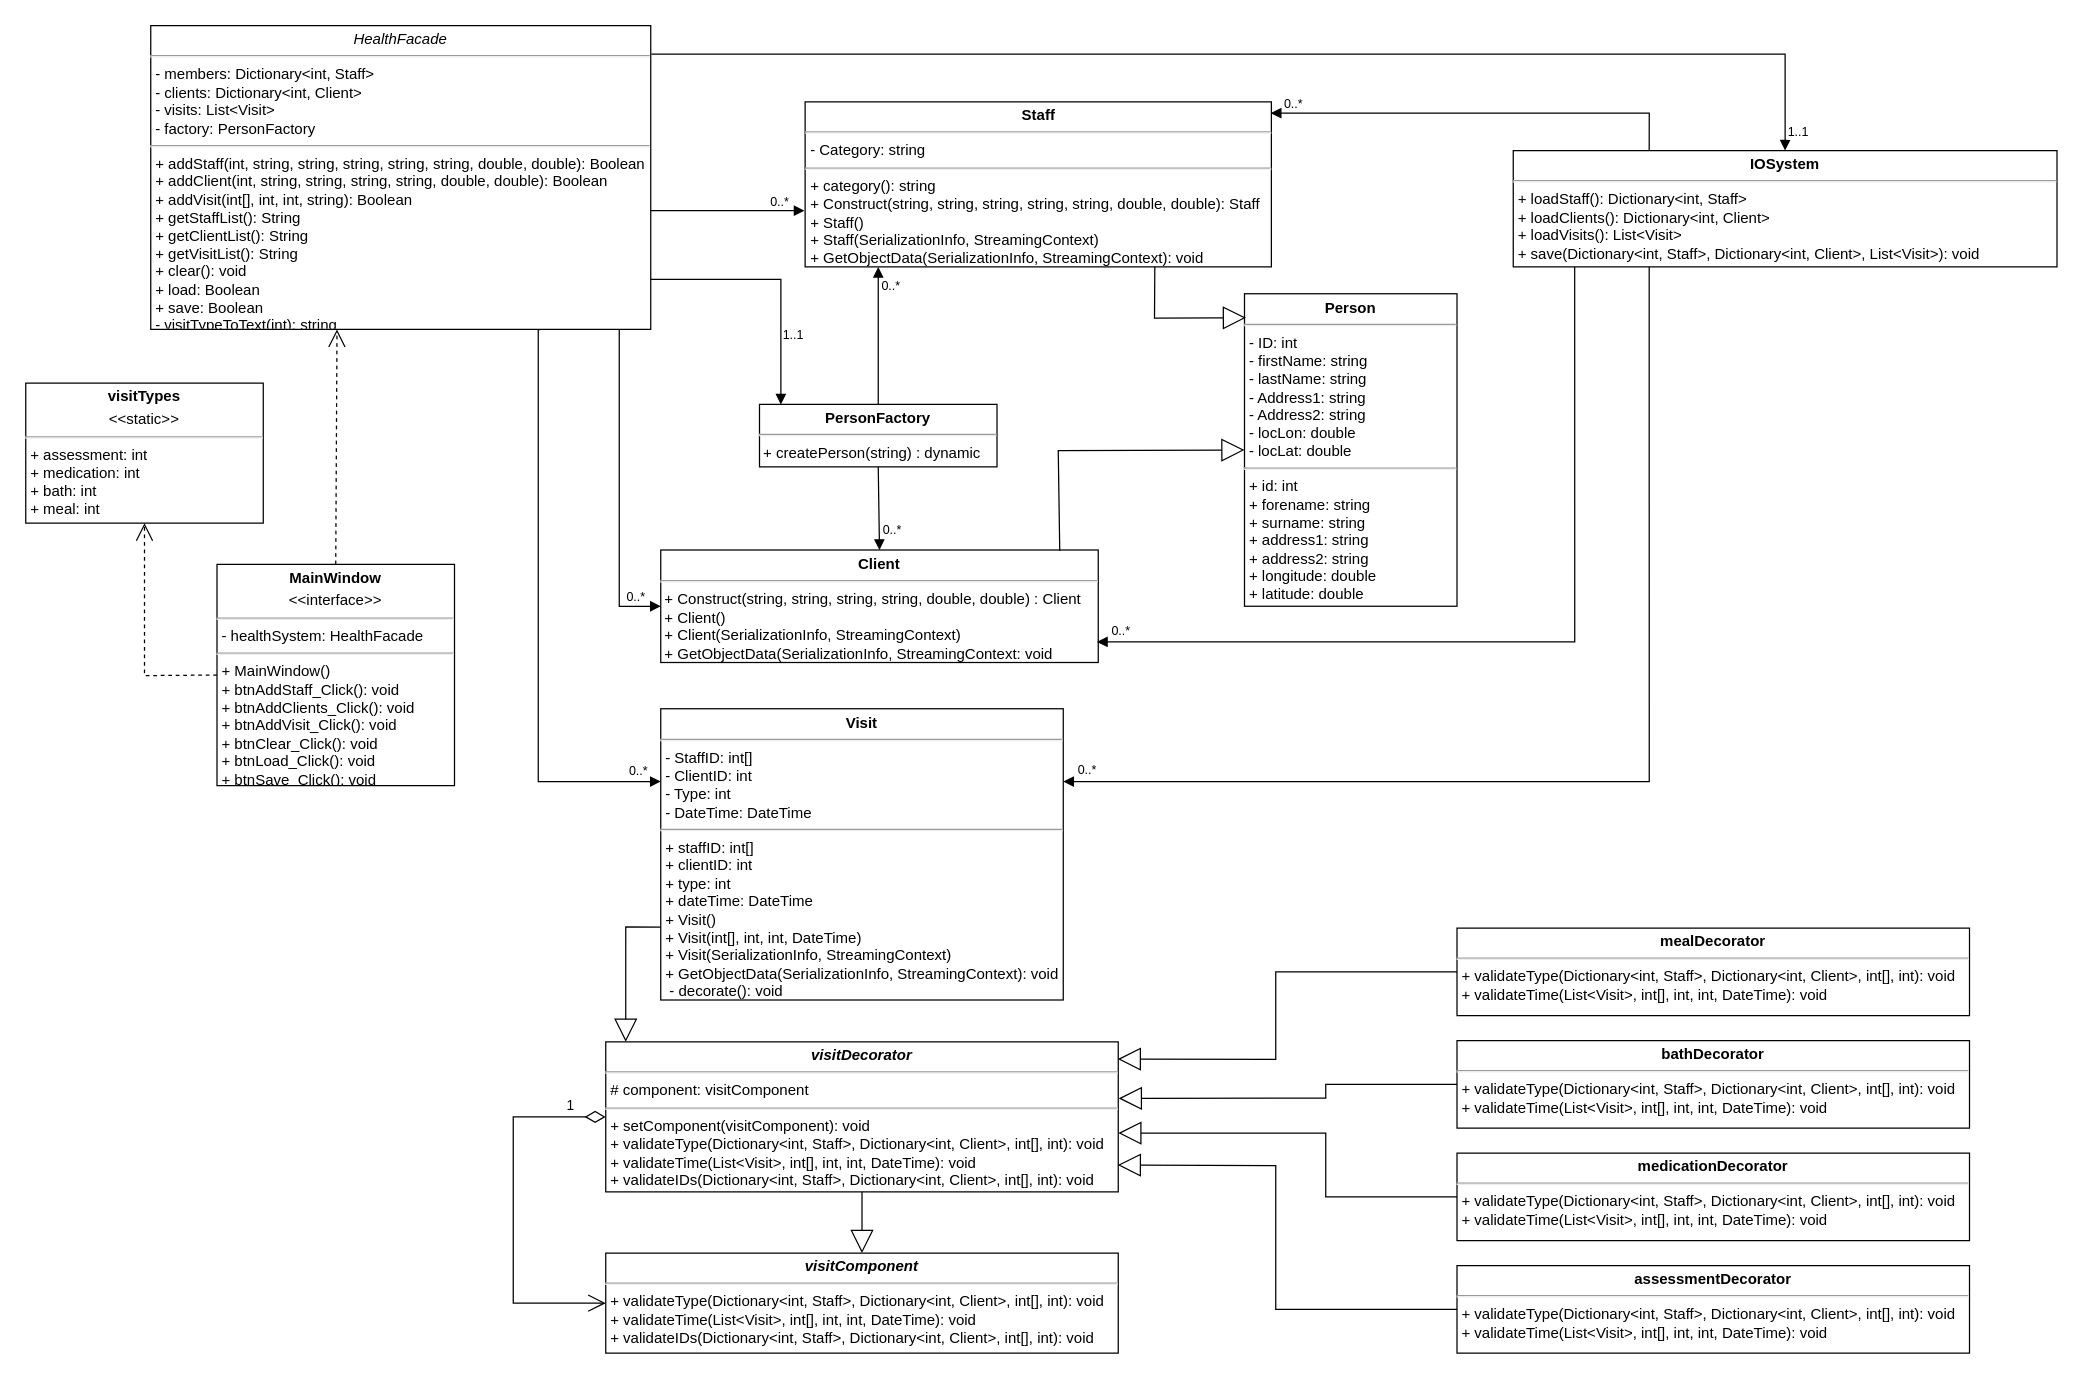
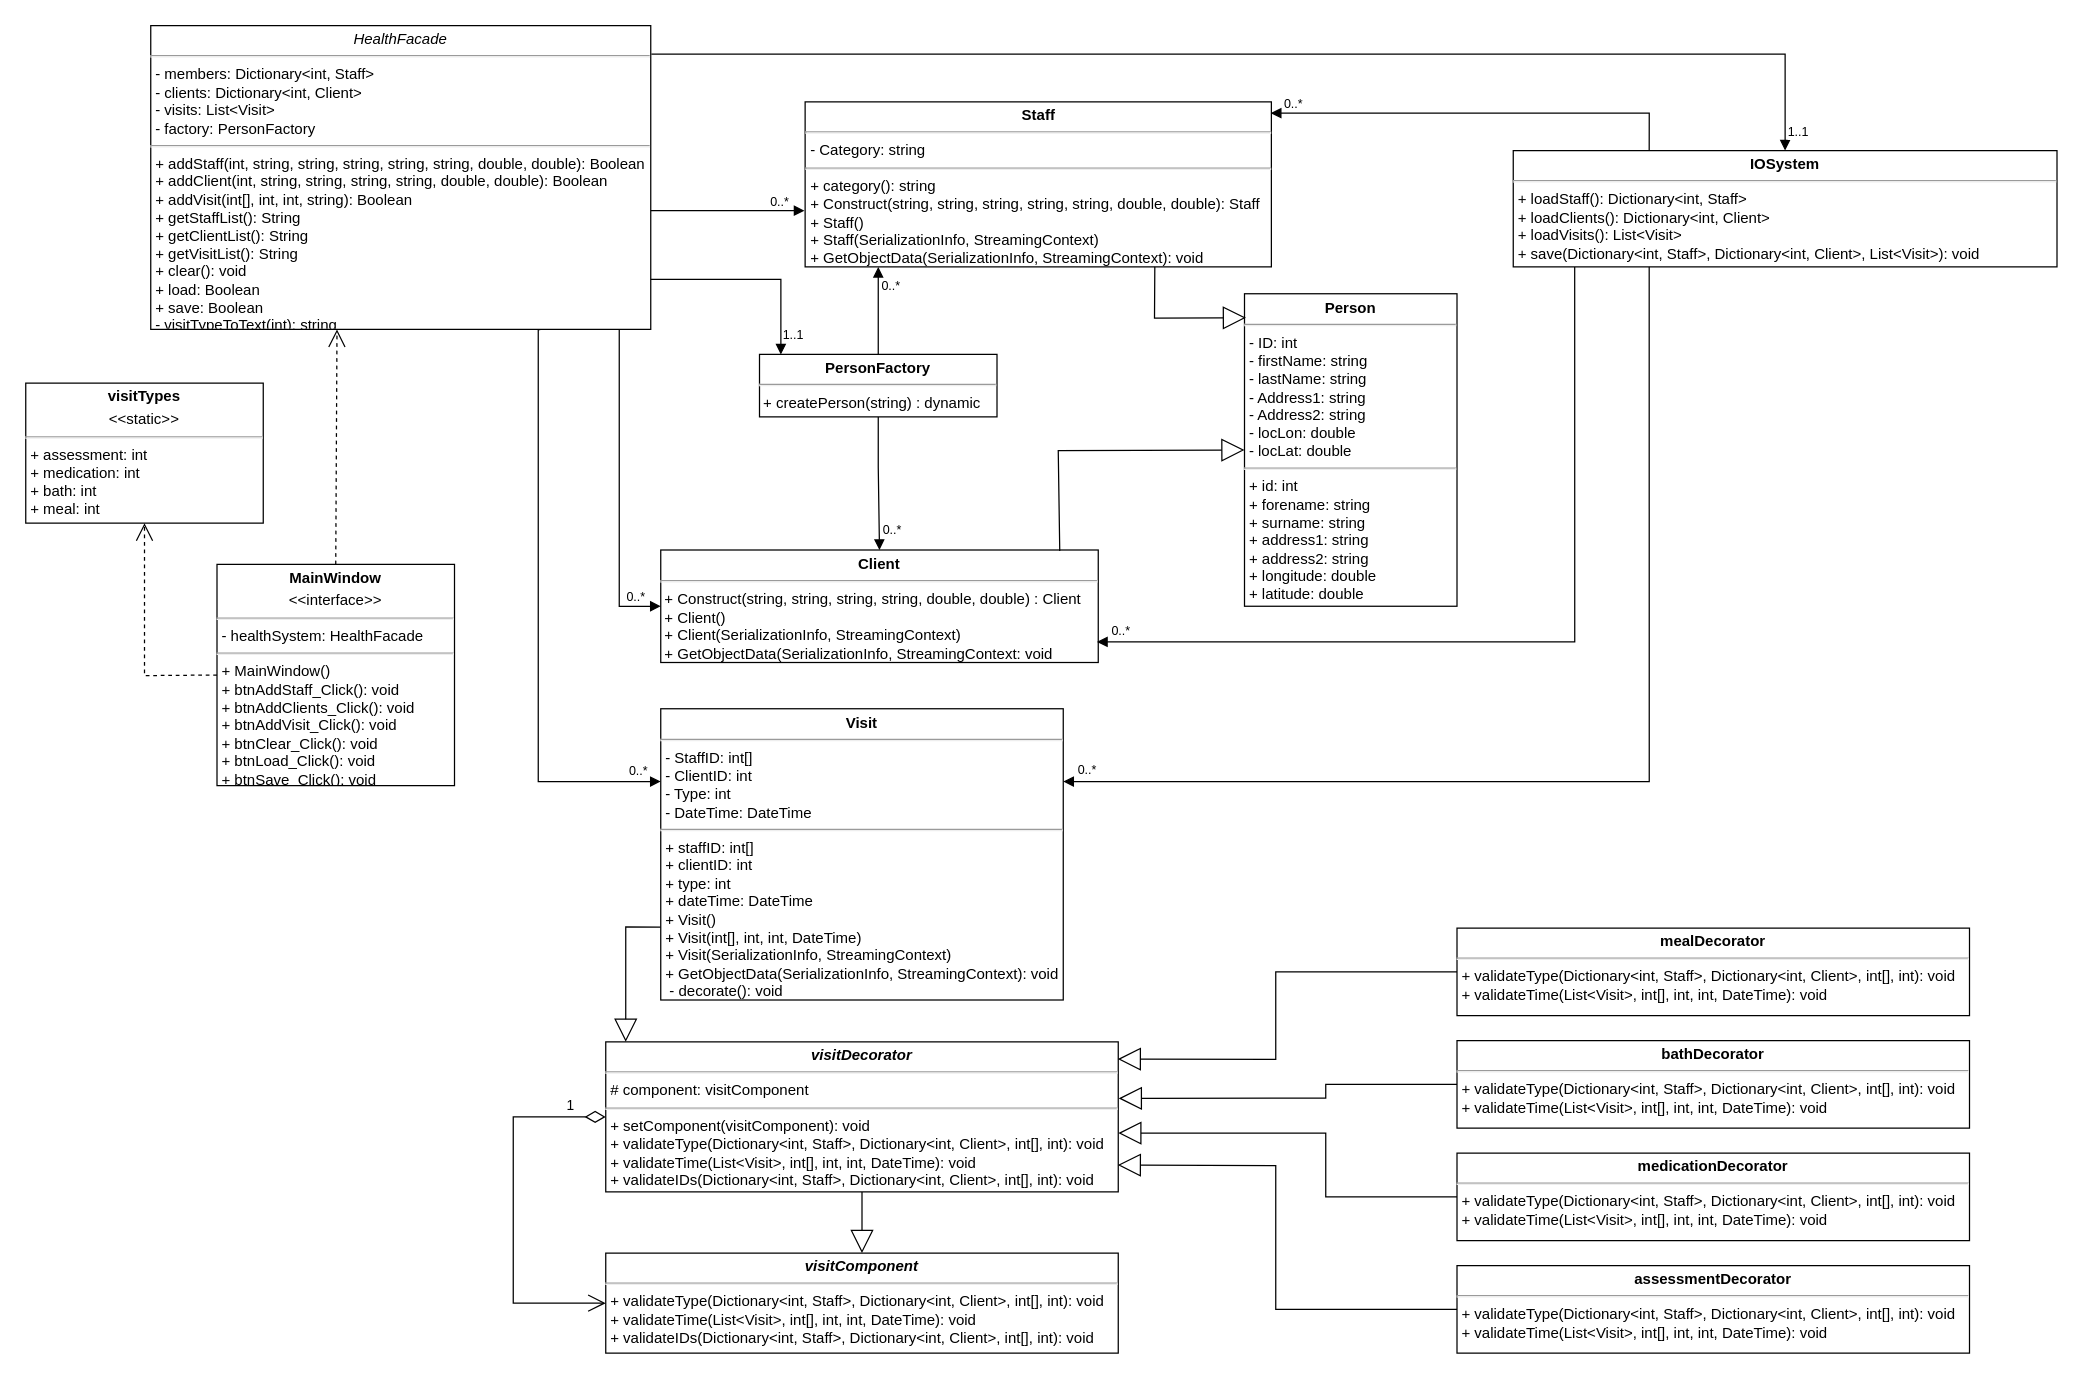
(878, 436) -> (878, 386)
